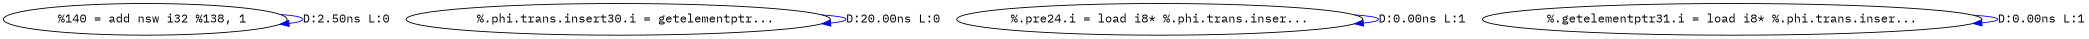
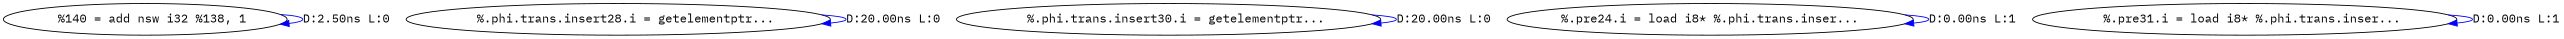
none -> (618, 19)
(1732, 19) -> (2245, 19)
